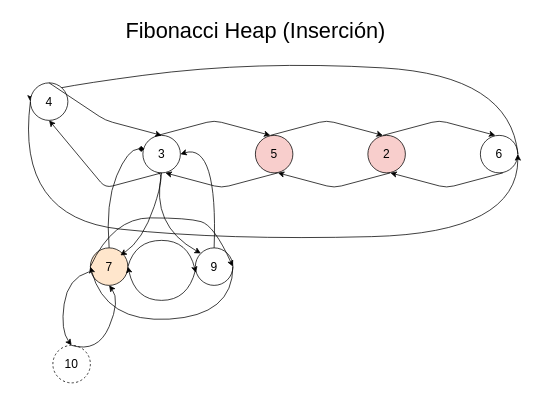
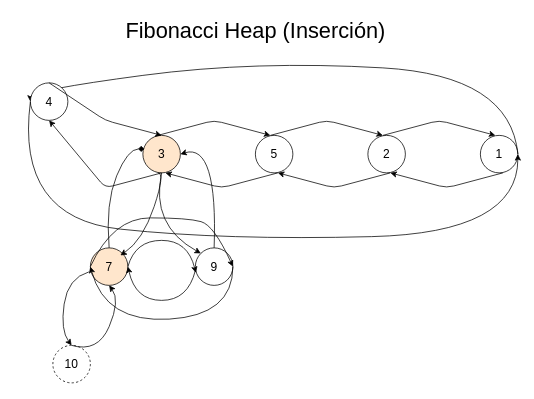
(162, 154) -> (162, 154)
(274, 154) -> (274, 154)
(387, 154) -> (387, 154)
(499, 154) -> (499, 154)
